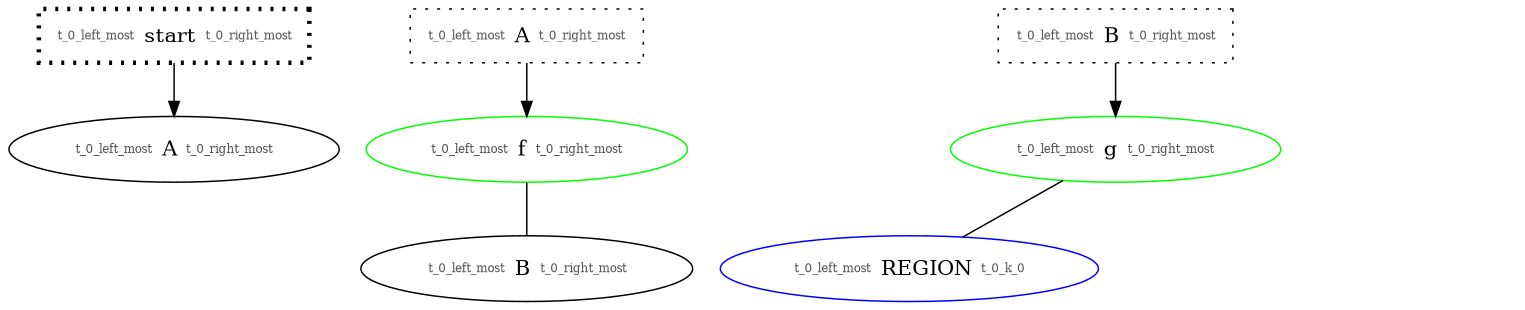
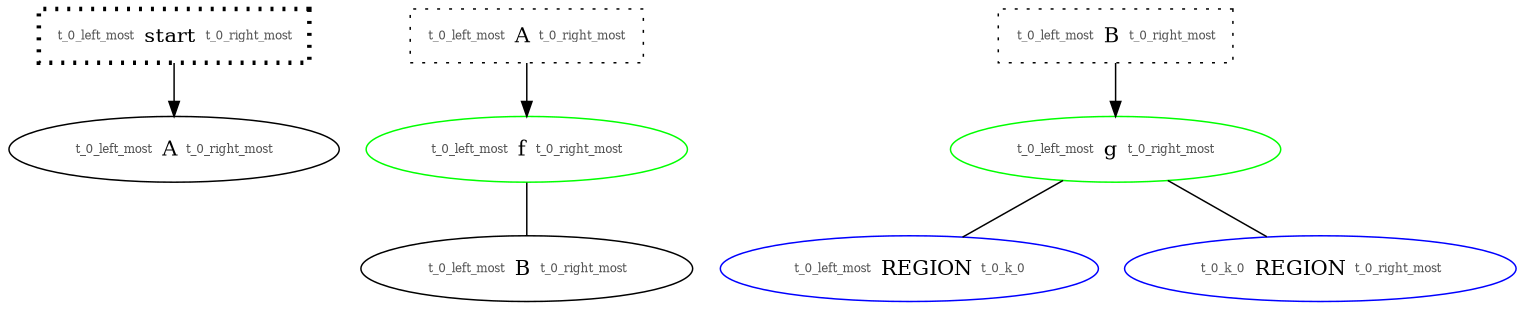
none -> (1320, 269)
